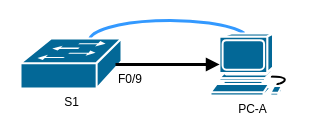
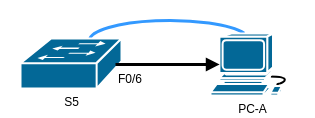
(131, 80) -> (131, 80)
(72, 103) -> (72, 103)
